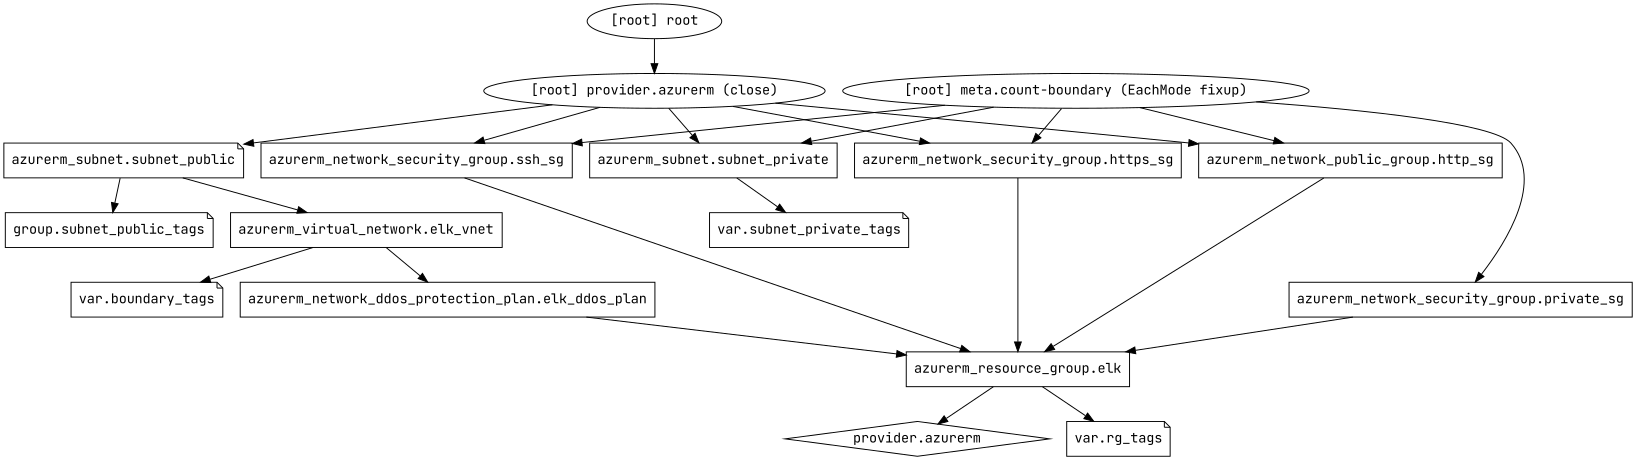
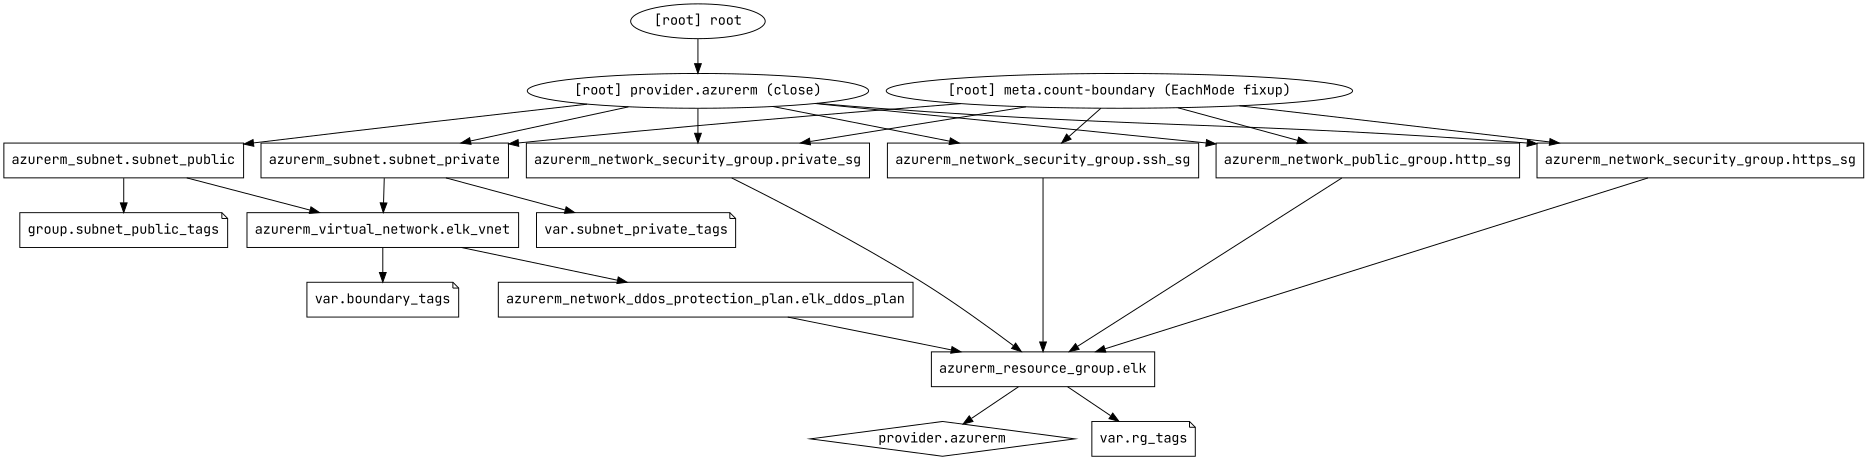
none -> (698, 120)
(124, 160) -> (124, 160)
none -> (384, 191)
